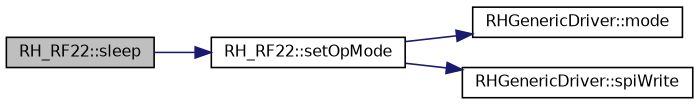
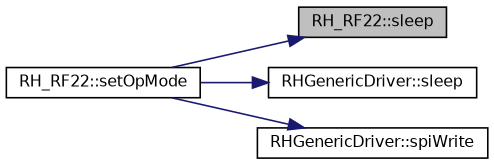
(578, 22) -> (373, 83)
(175, 52) -> (230, 54)
